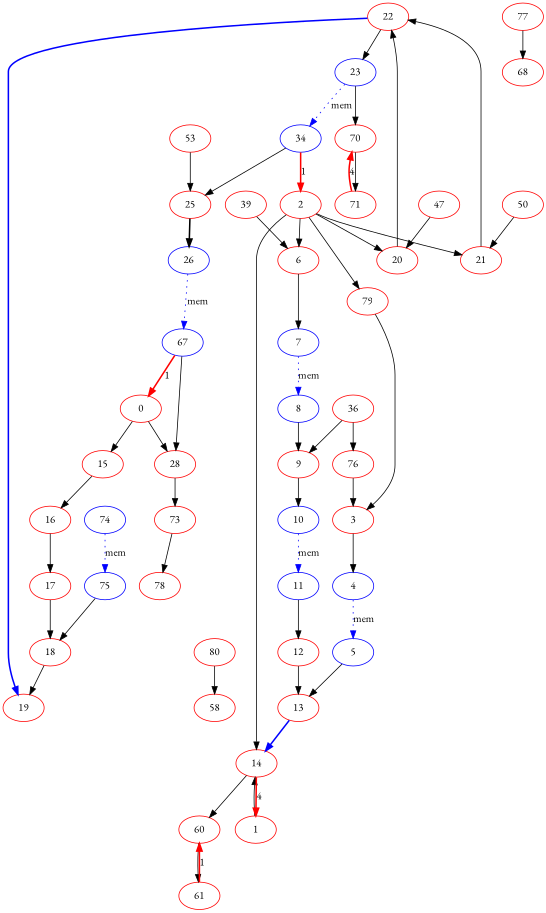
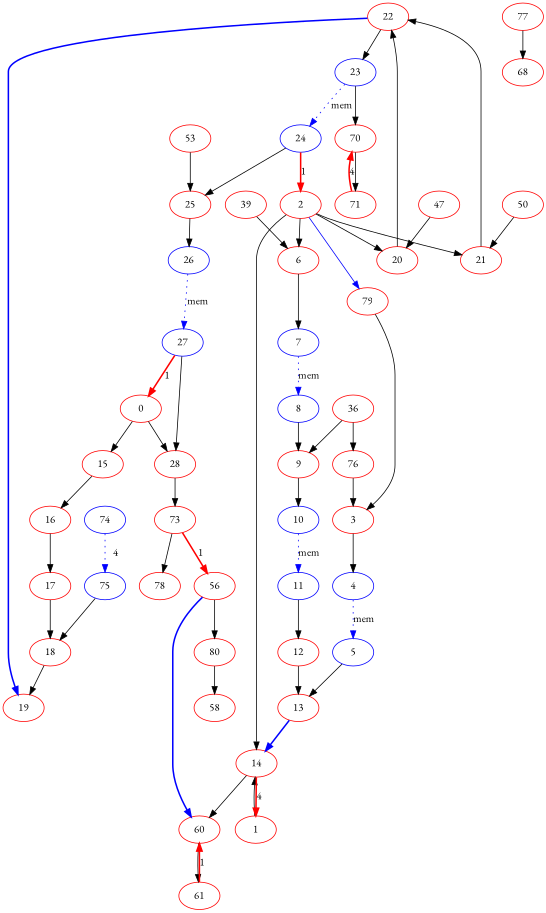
(301, 139) -> (301, 139)
(190, 229) -> (190, 229)
(332, 250) -> (332, 250)
(183, 342) -> (183, 342)
(116, 553) -> (116, 553)
none -> (215, 586)
